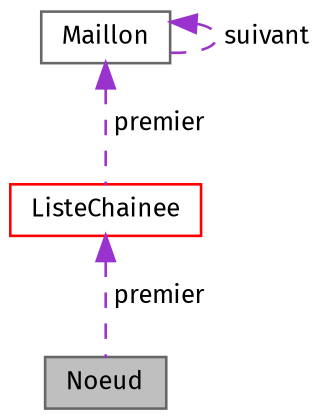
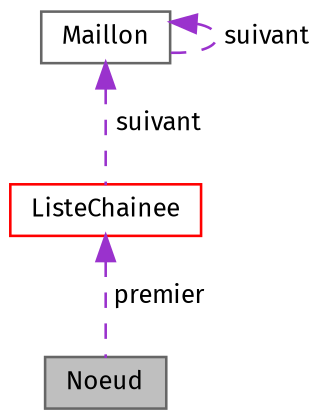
(156, 124) -> (156, 124)
